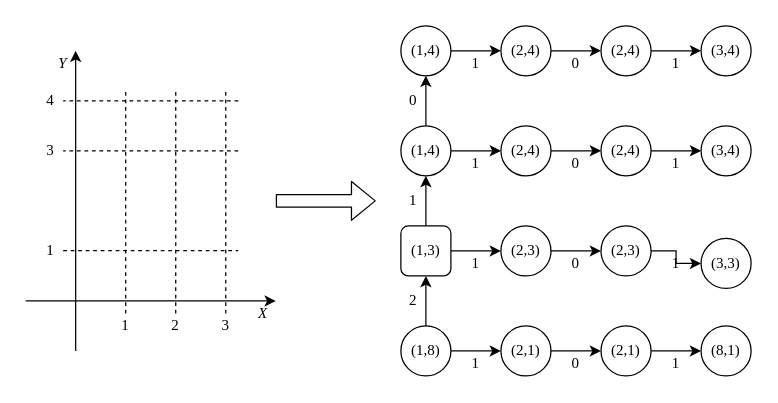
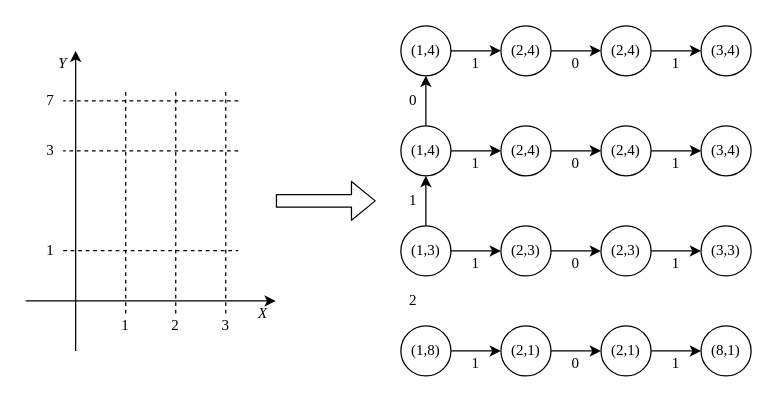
(51, 101) -> (51, 101)
(426, 251) -> (426, 251)
(726, 263) -> (726, 251)
(426, 305) -> none
